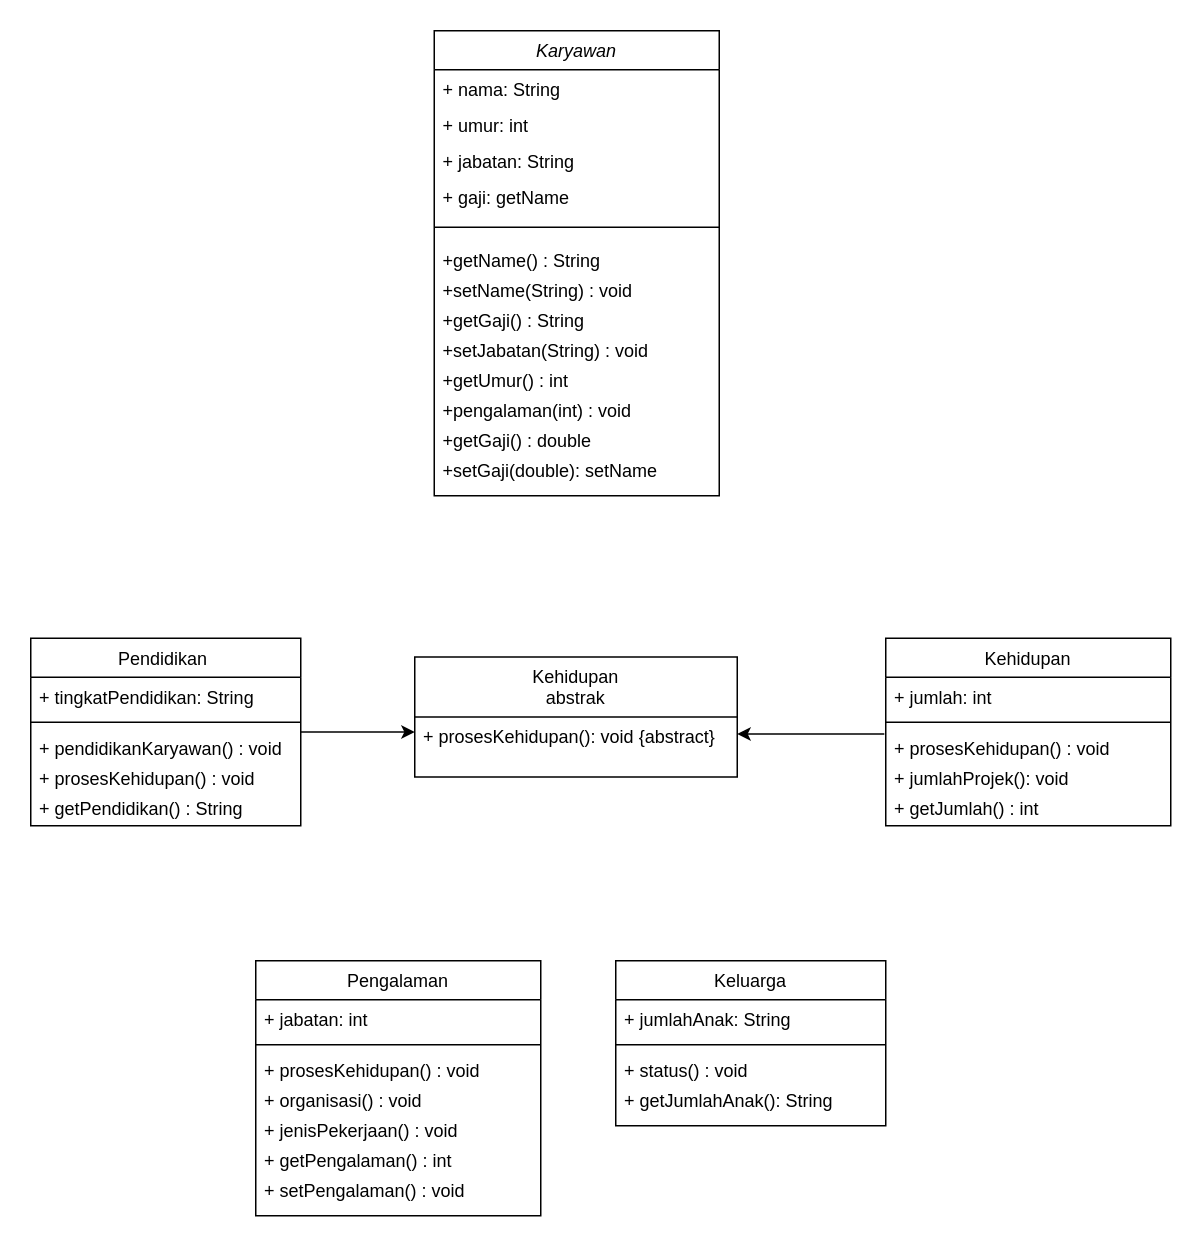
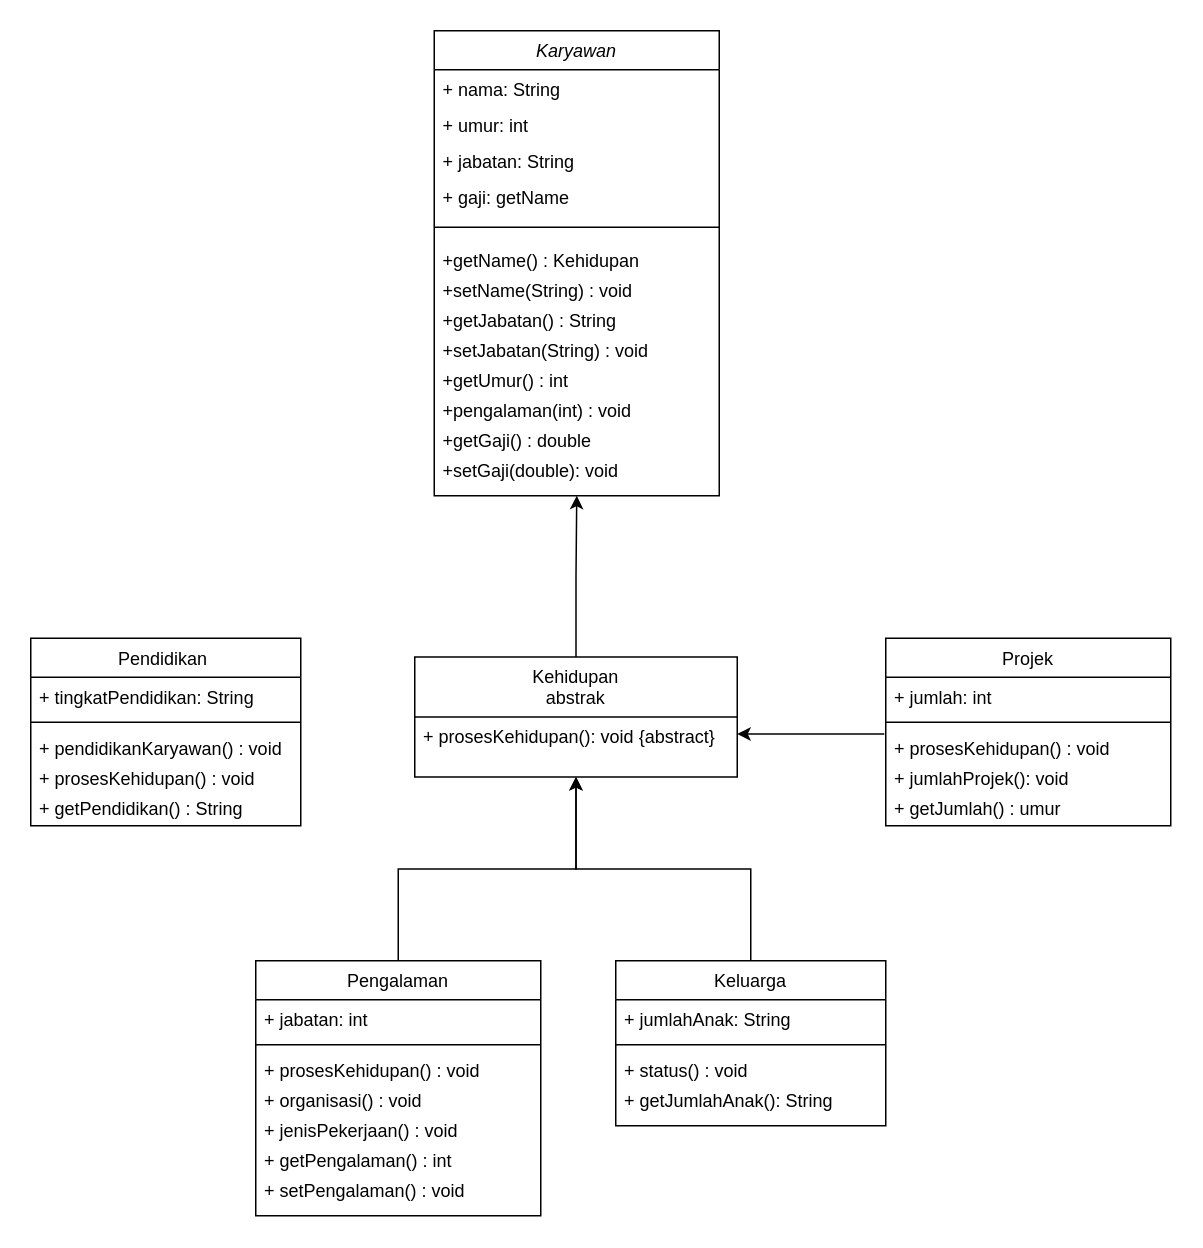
(529, 261) -> (544, 261)
(527, 321) -> (544, 321)
(559, 471) -> (542, 471)
none -> (576, 581)
(1028, 659) -> (1028, 659)
(353, 732) -> none
(976, 809) -> (983, 809)
none -> (440, 869)
none -> (710, 869)
